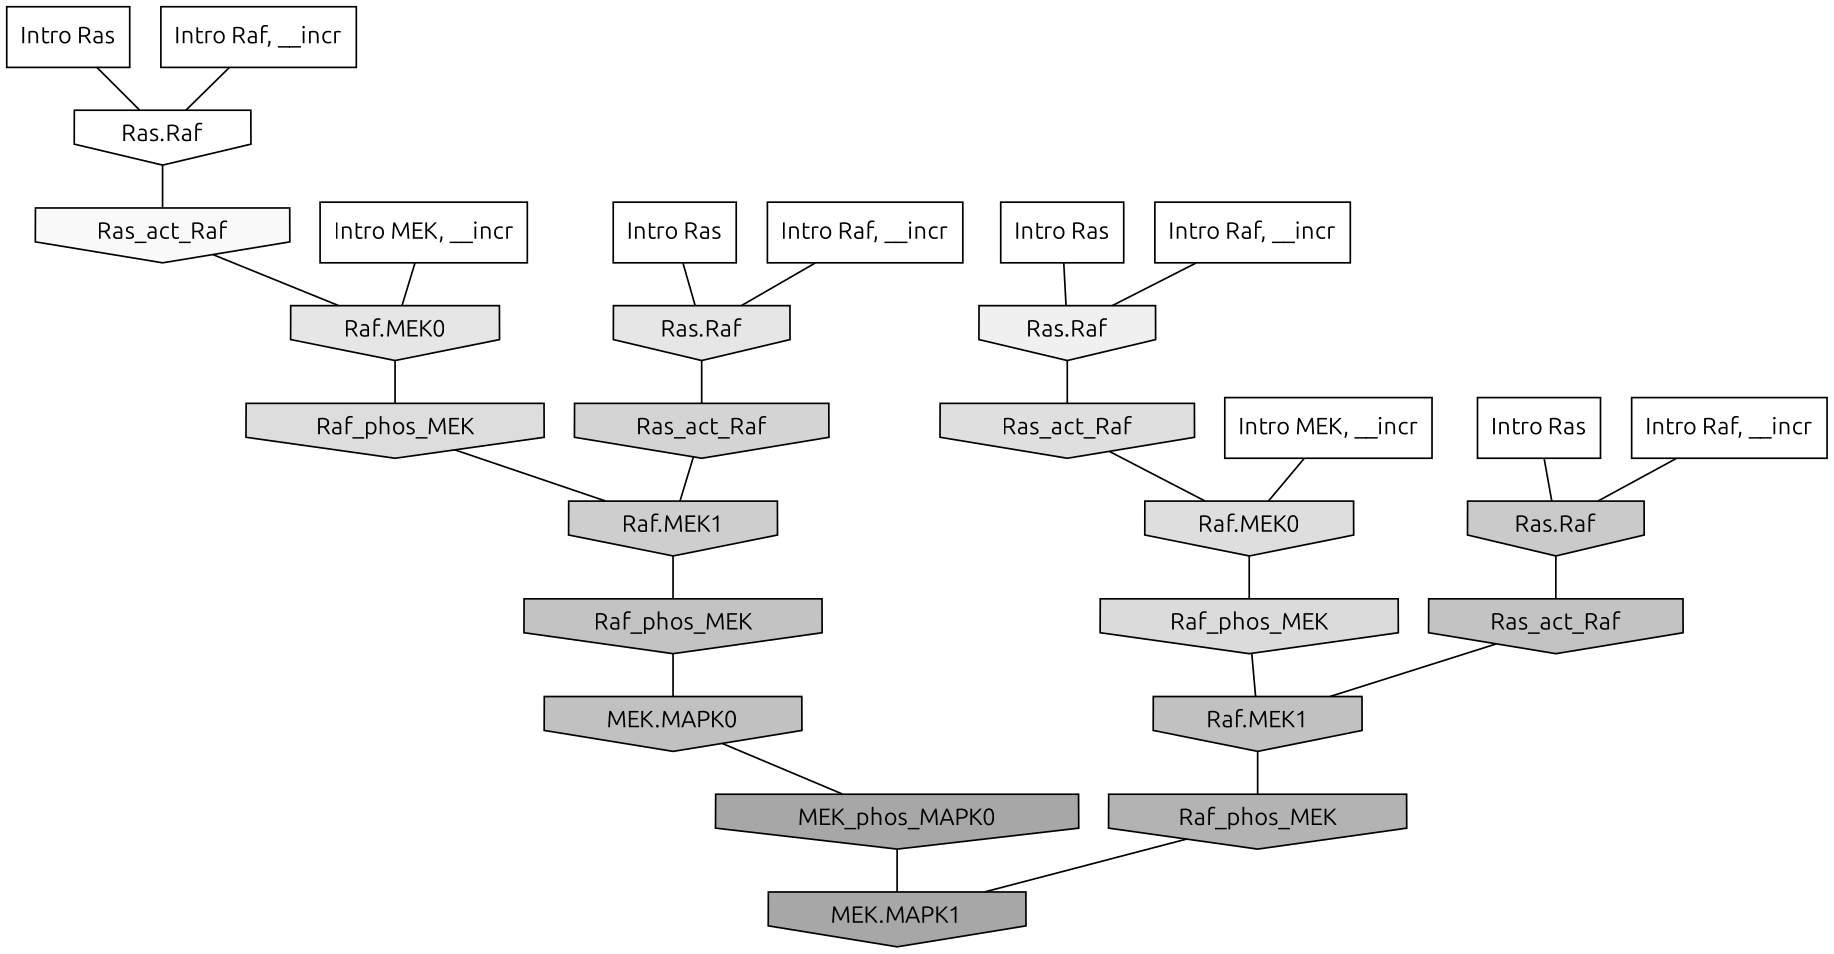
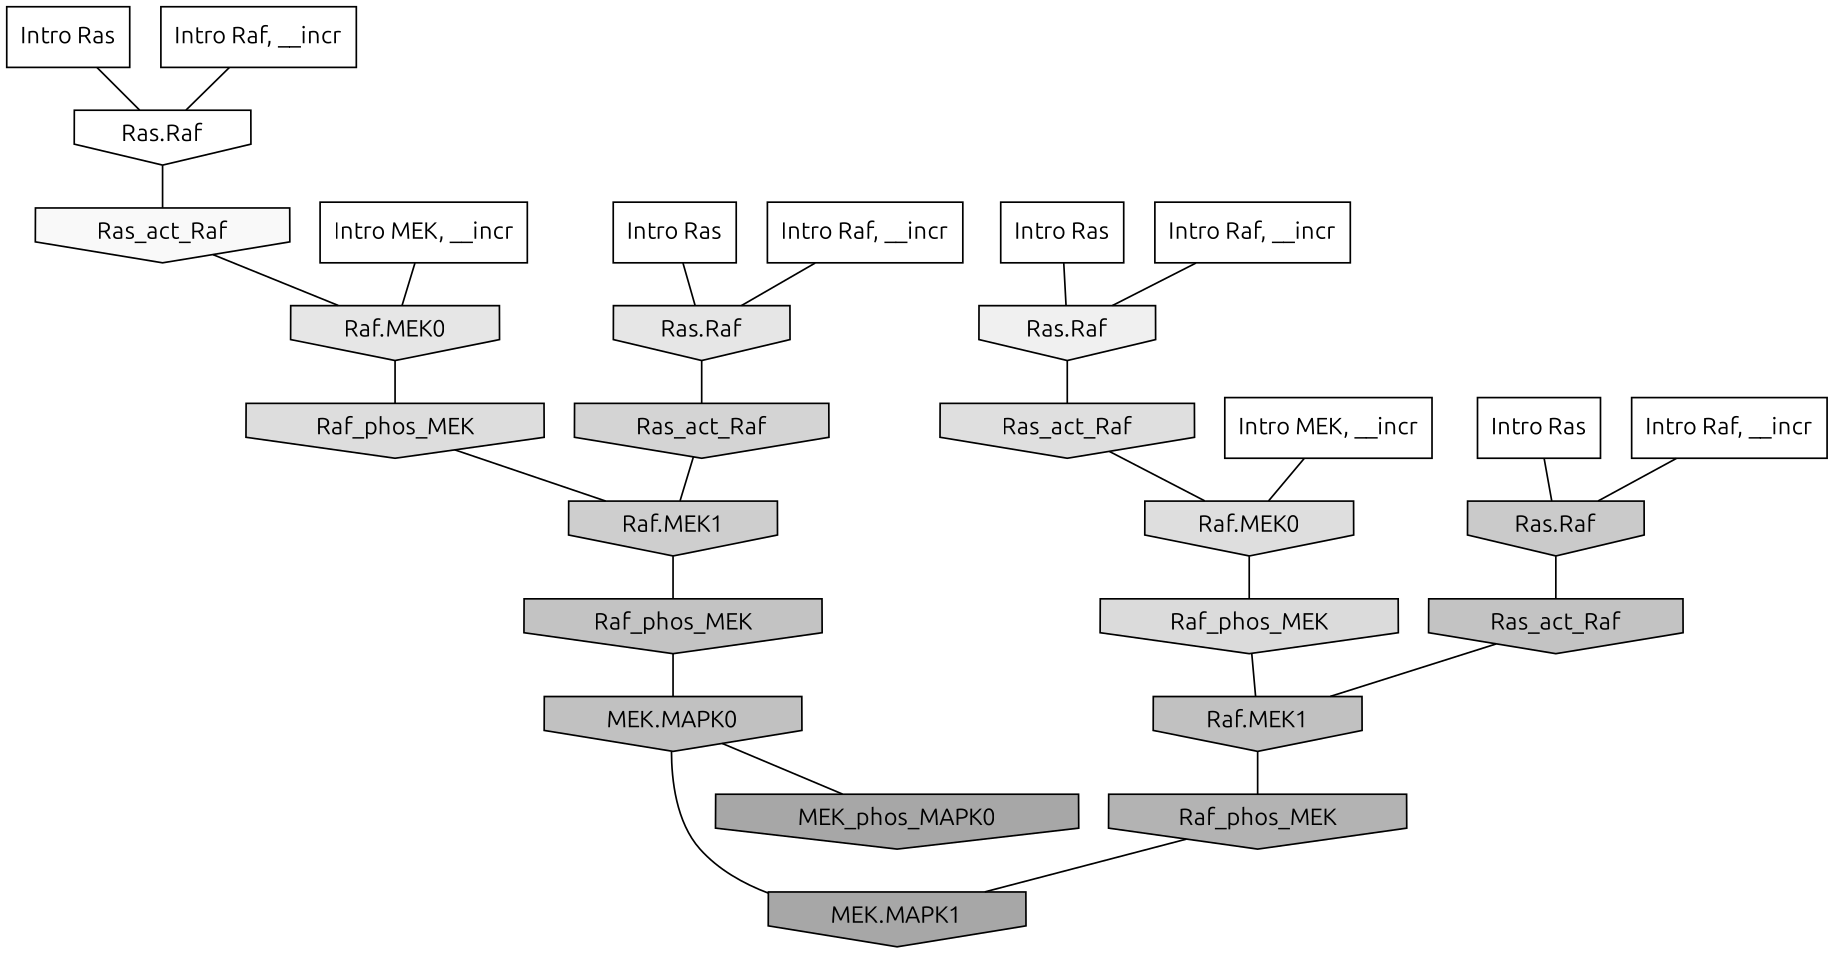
(897, 871) -> (694, 841)
